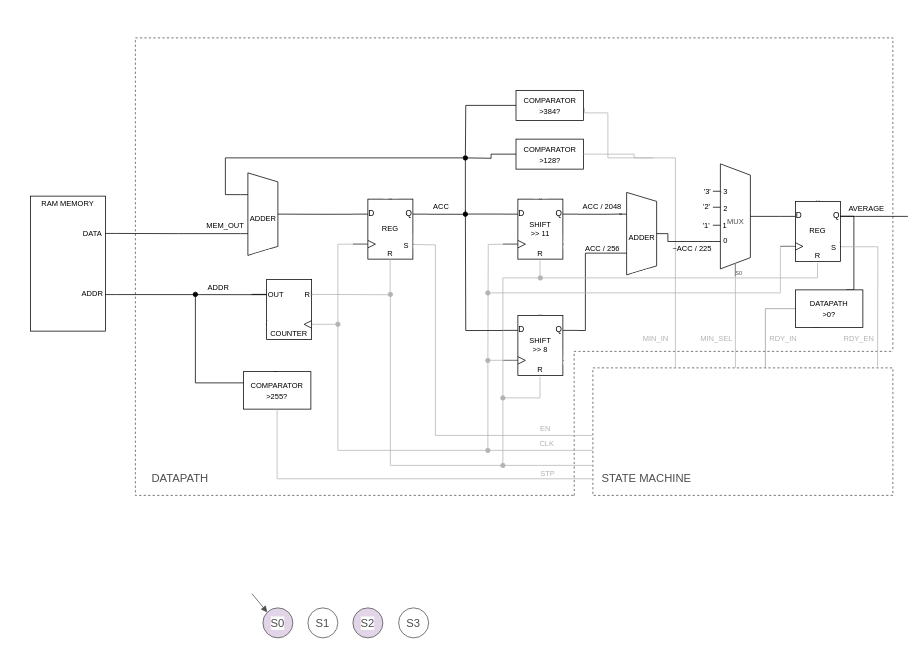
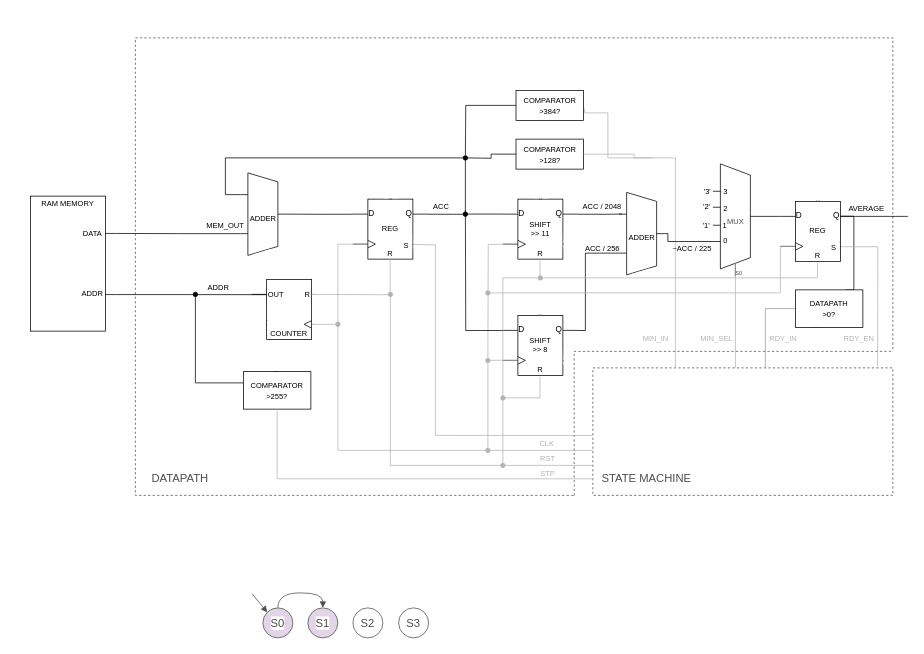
(546, 428) -> none
none -> (548, 458)
none -> (296, 593)
(323, 623) -> (323, 623)
(368, 623) -> (368, 623)
